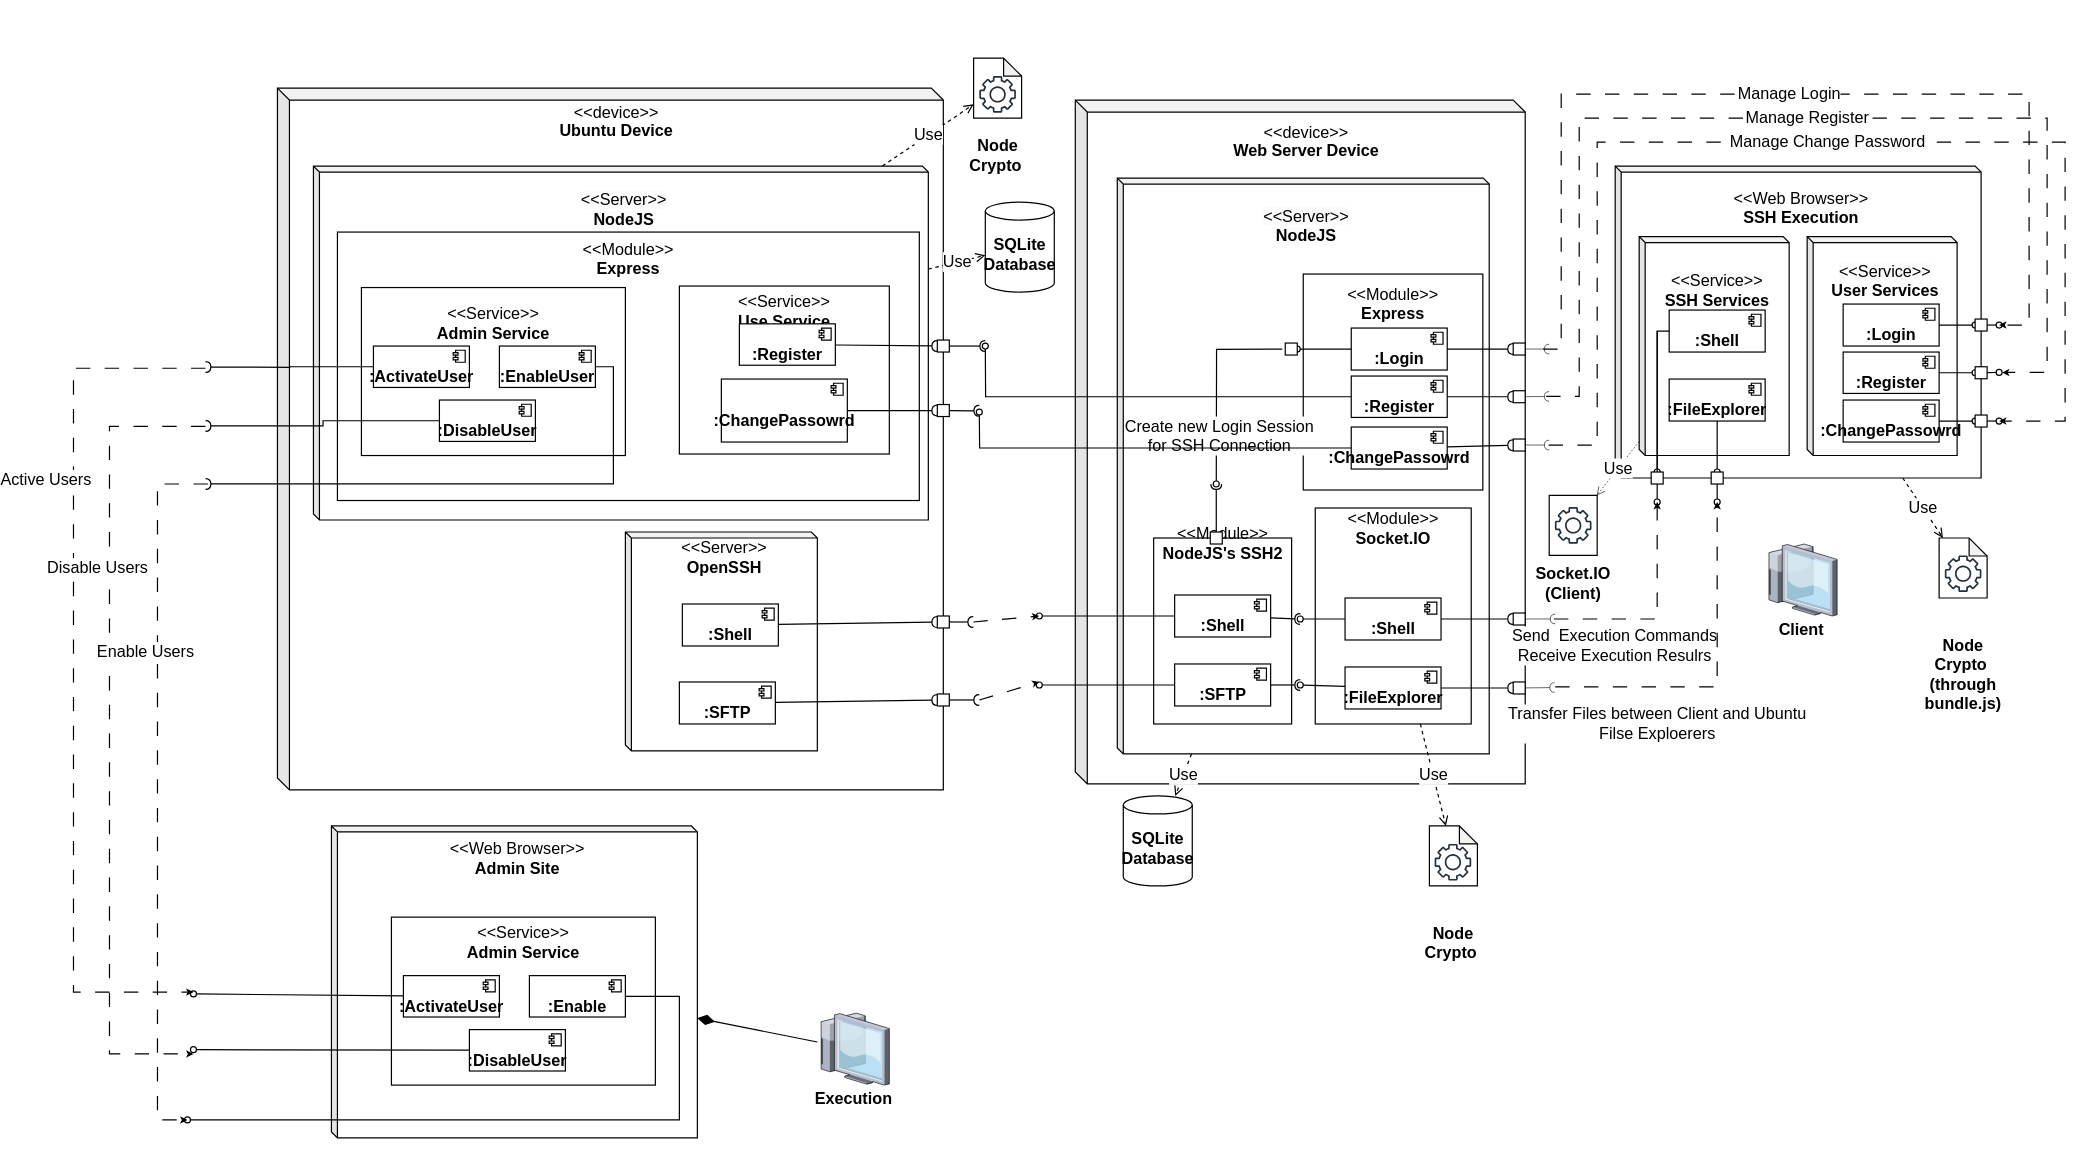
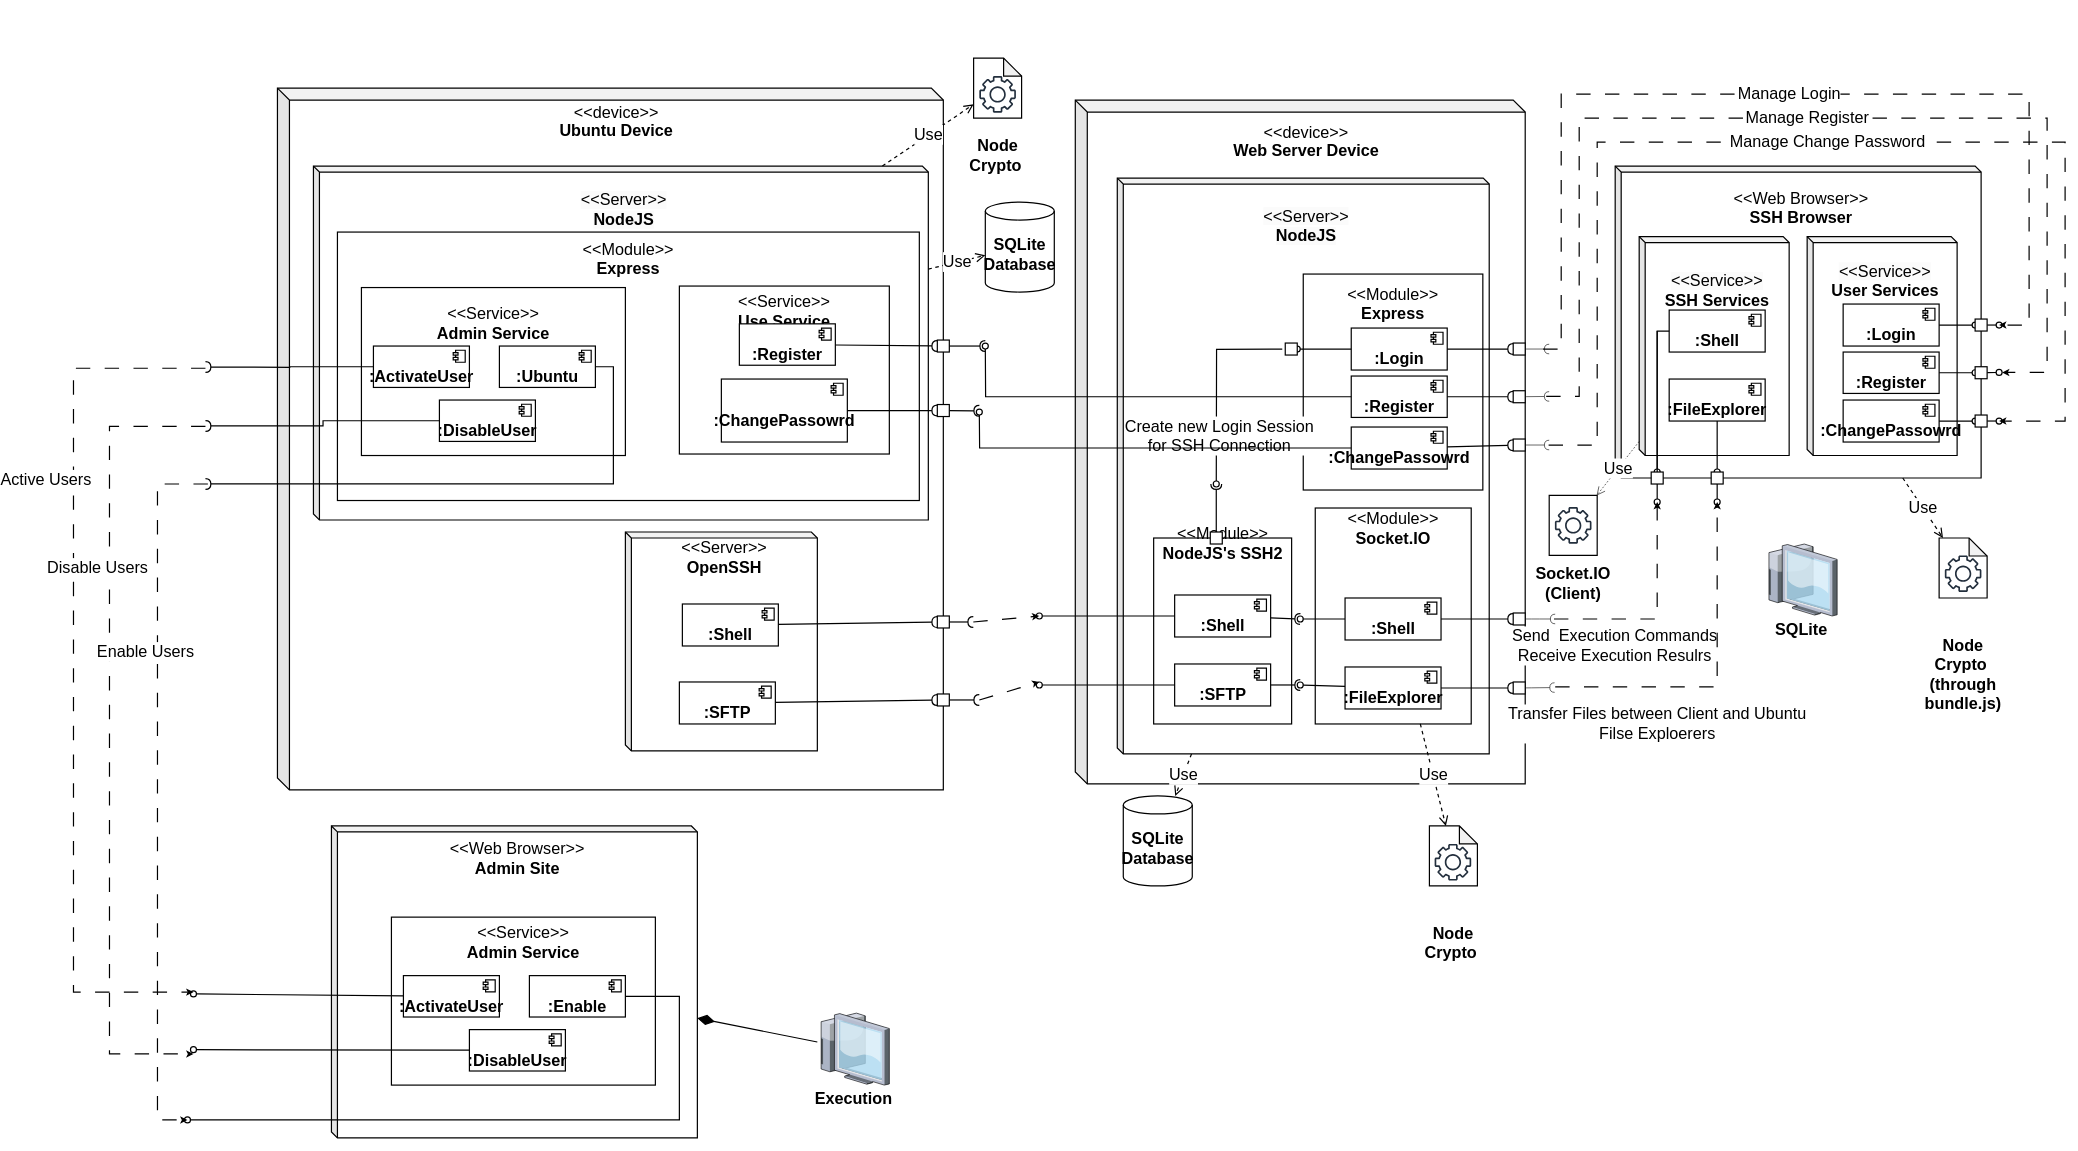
(1802, 325) -> (1802, 325)
(548, 367) -> (548, 367)
(1802, 630) -> (1802, 630)
